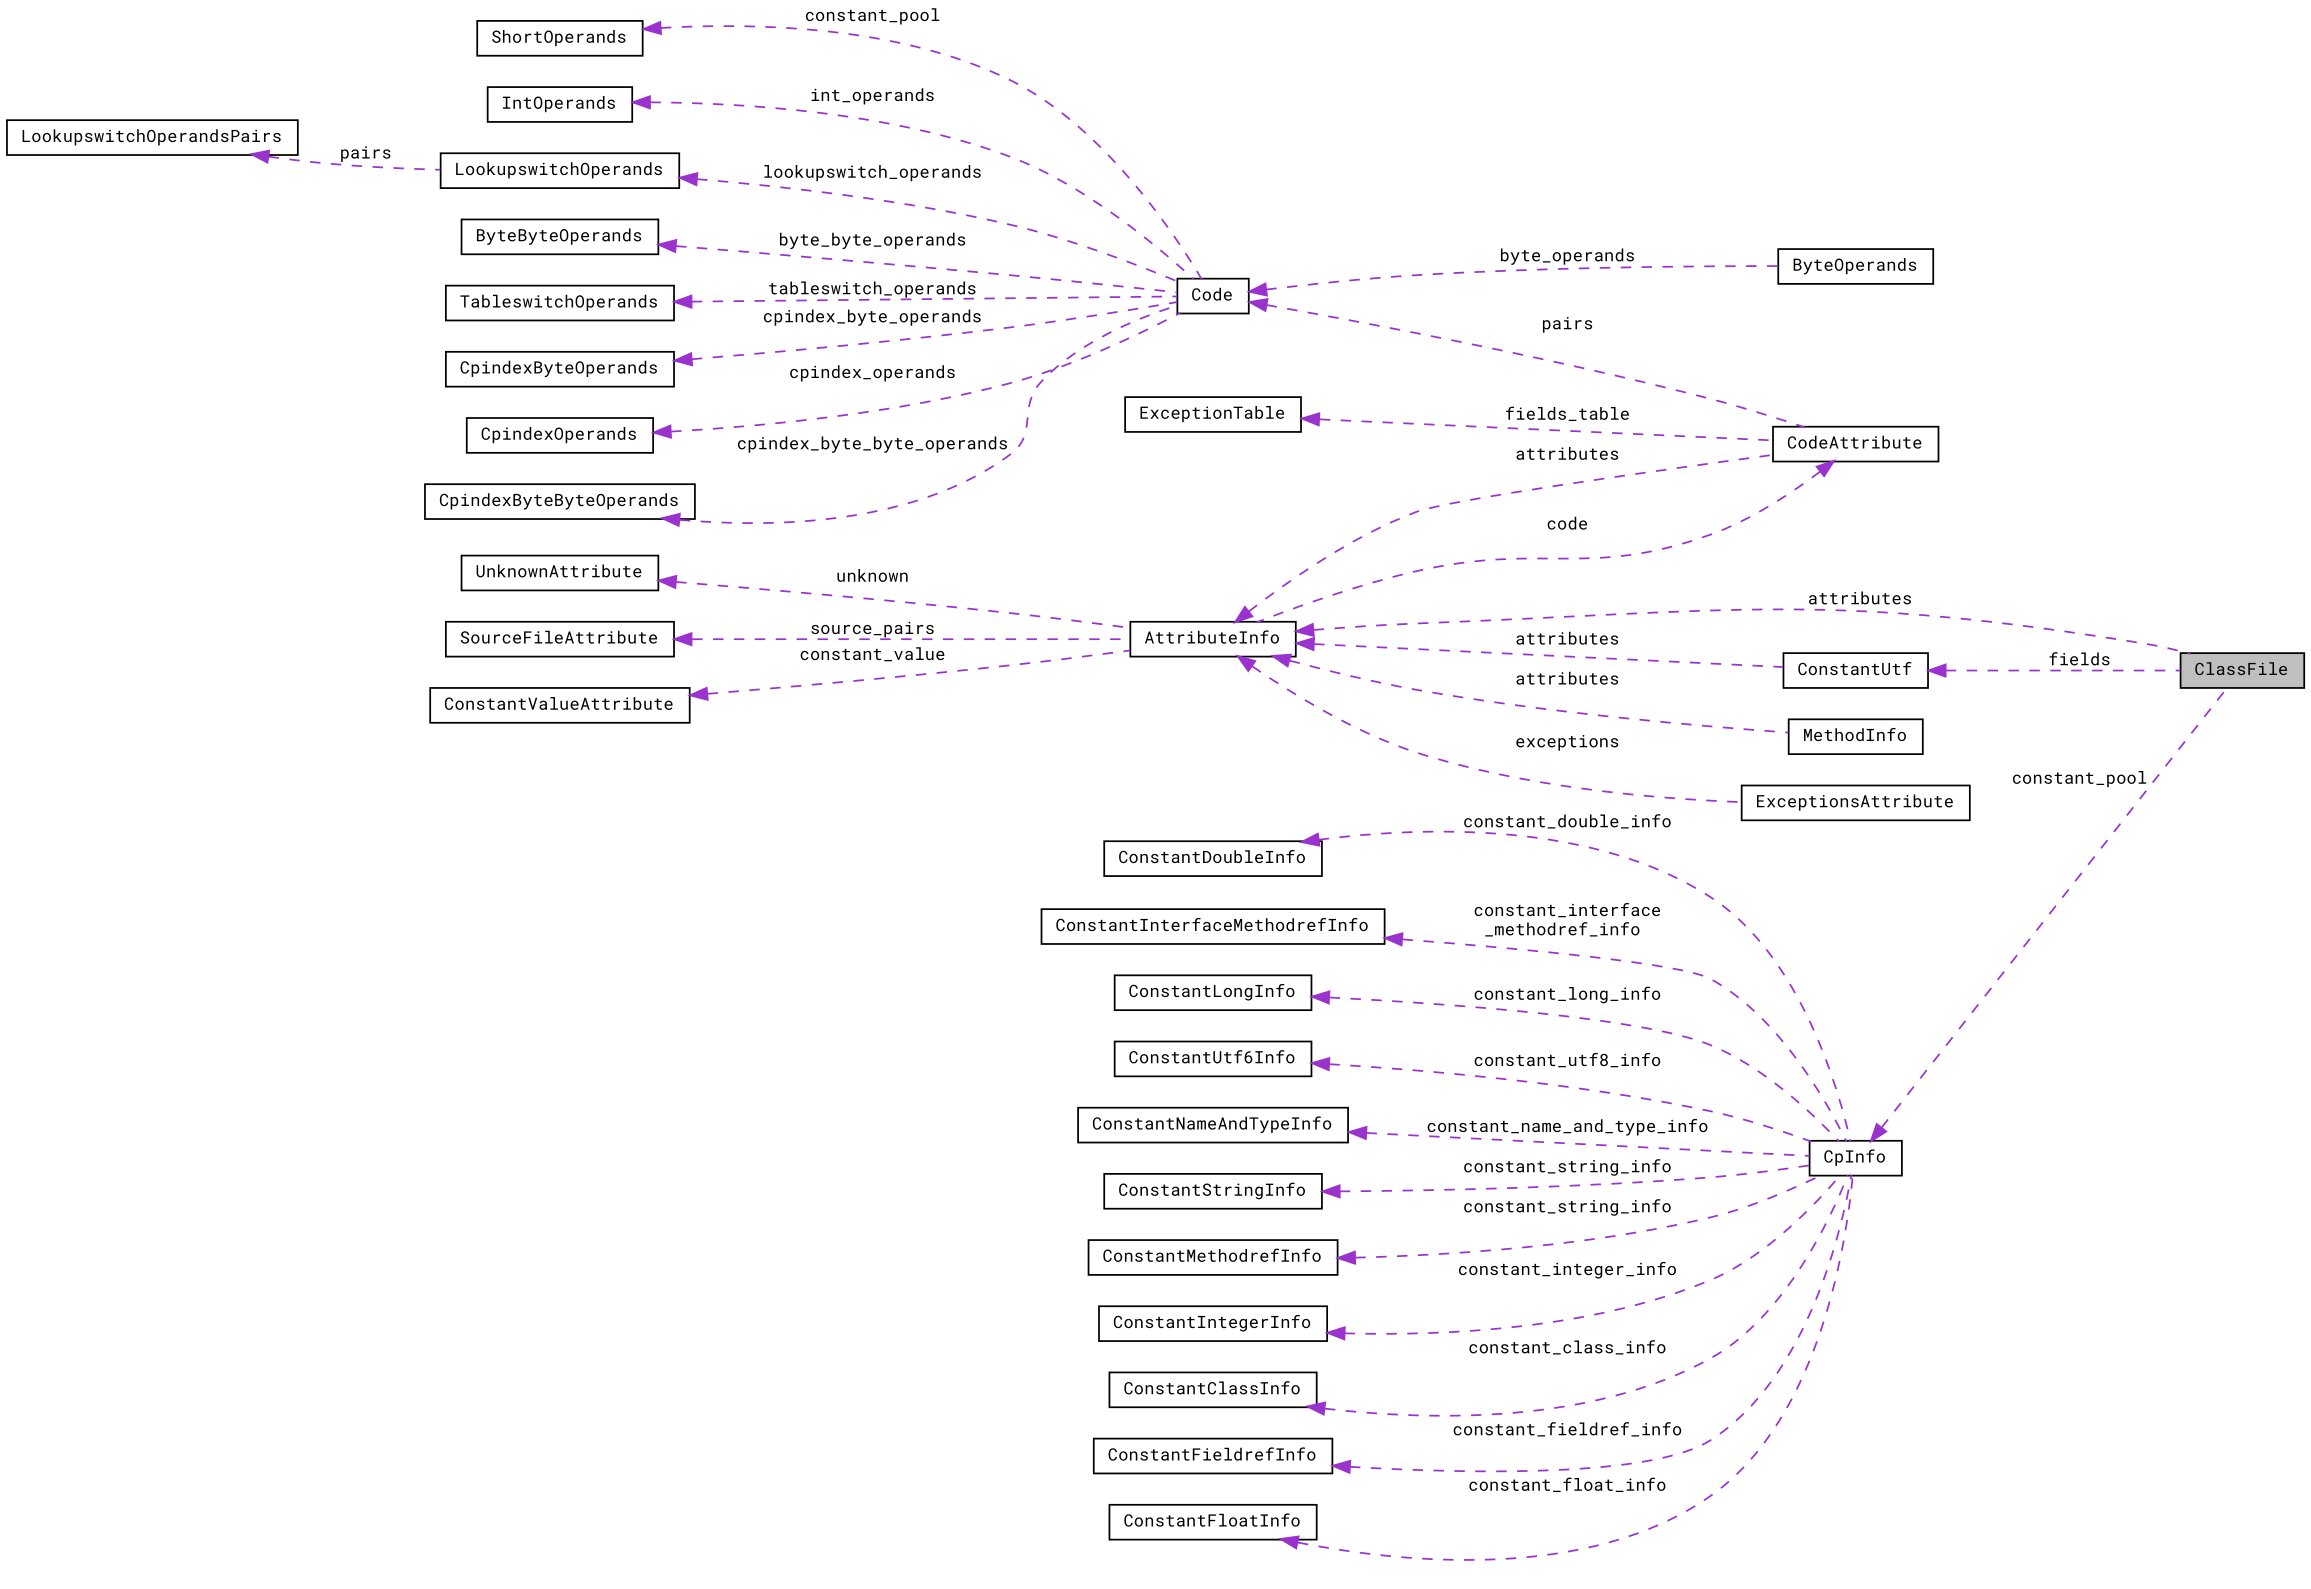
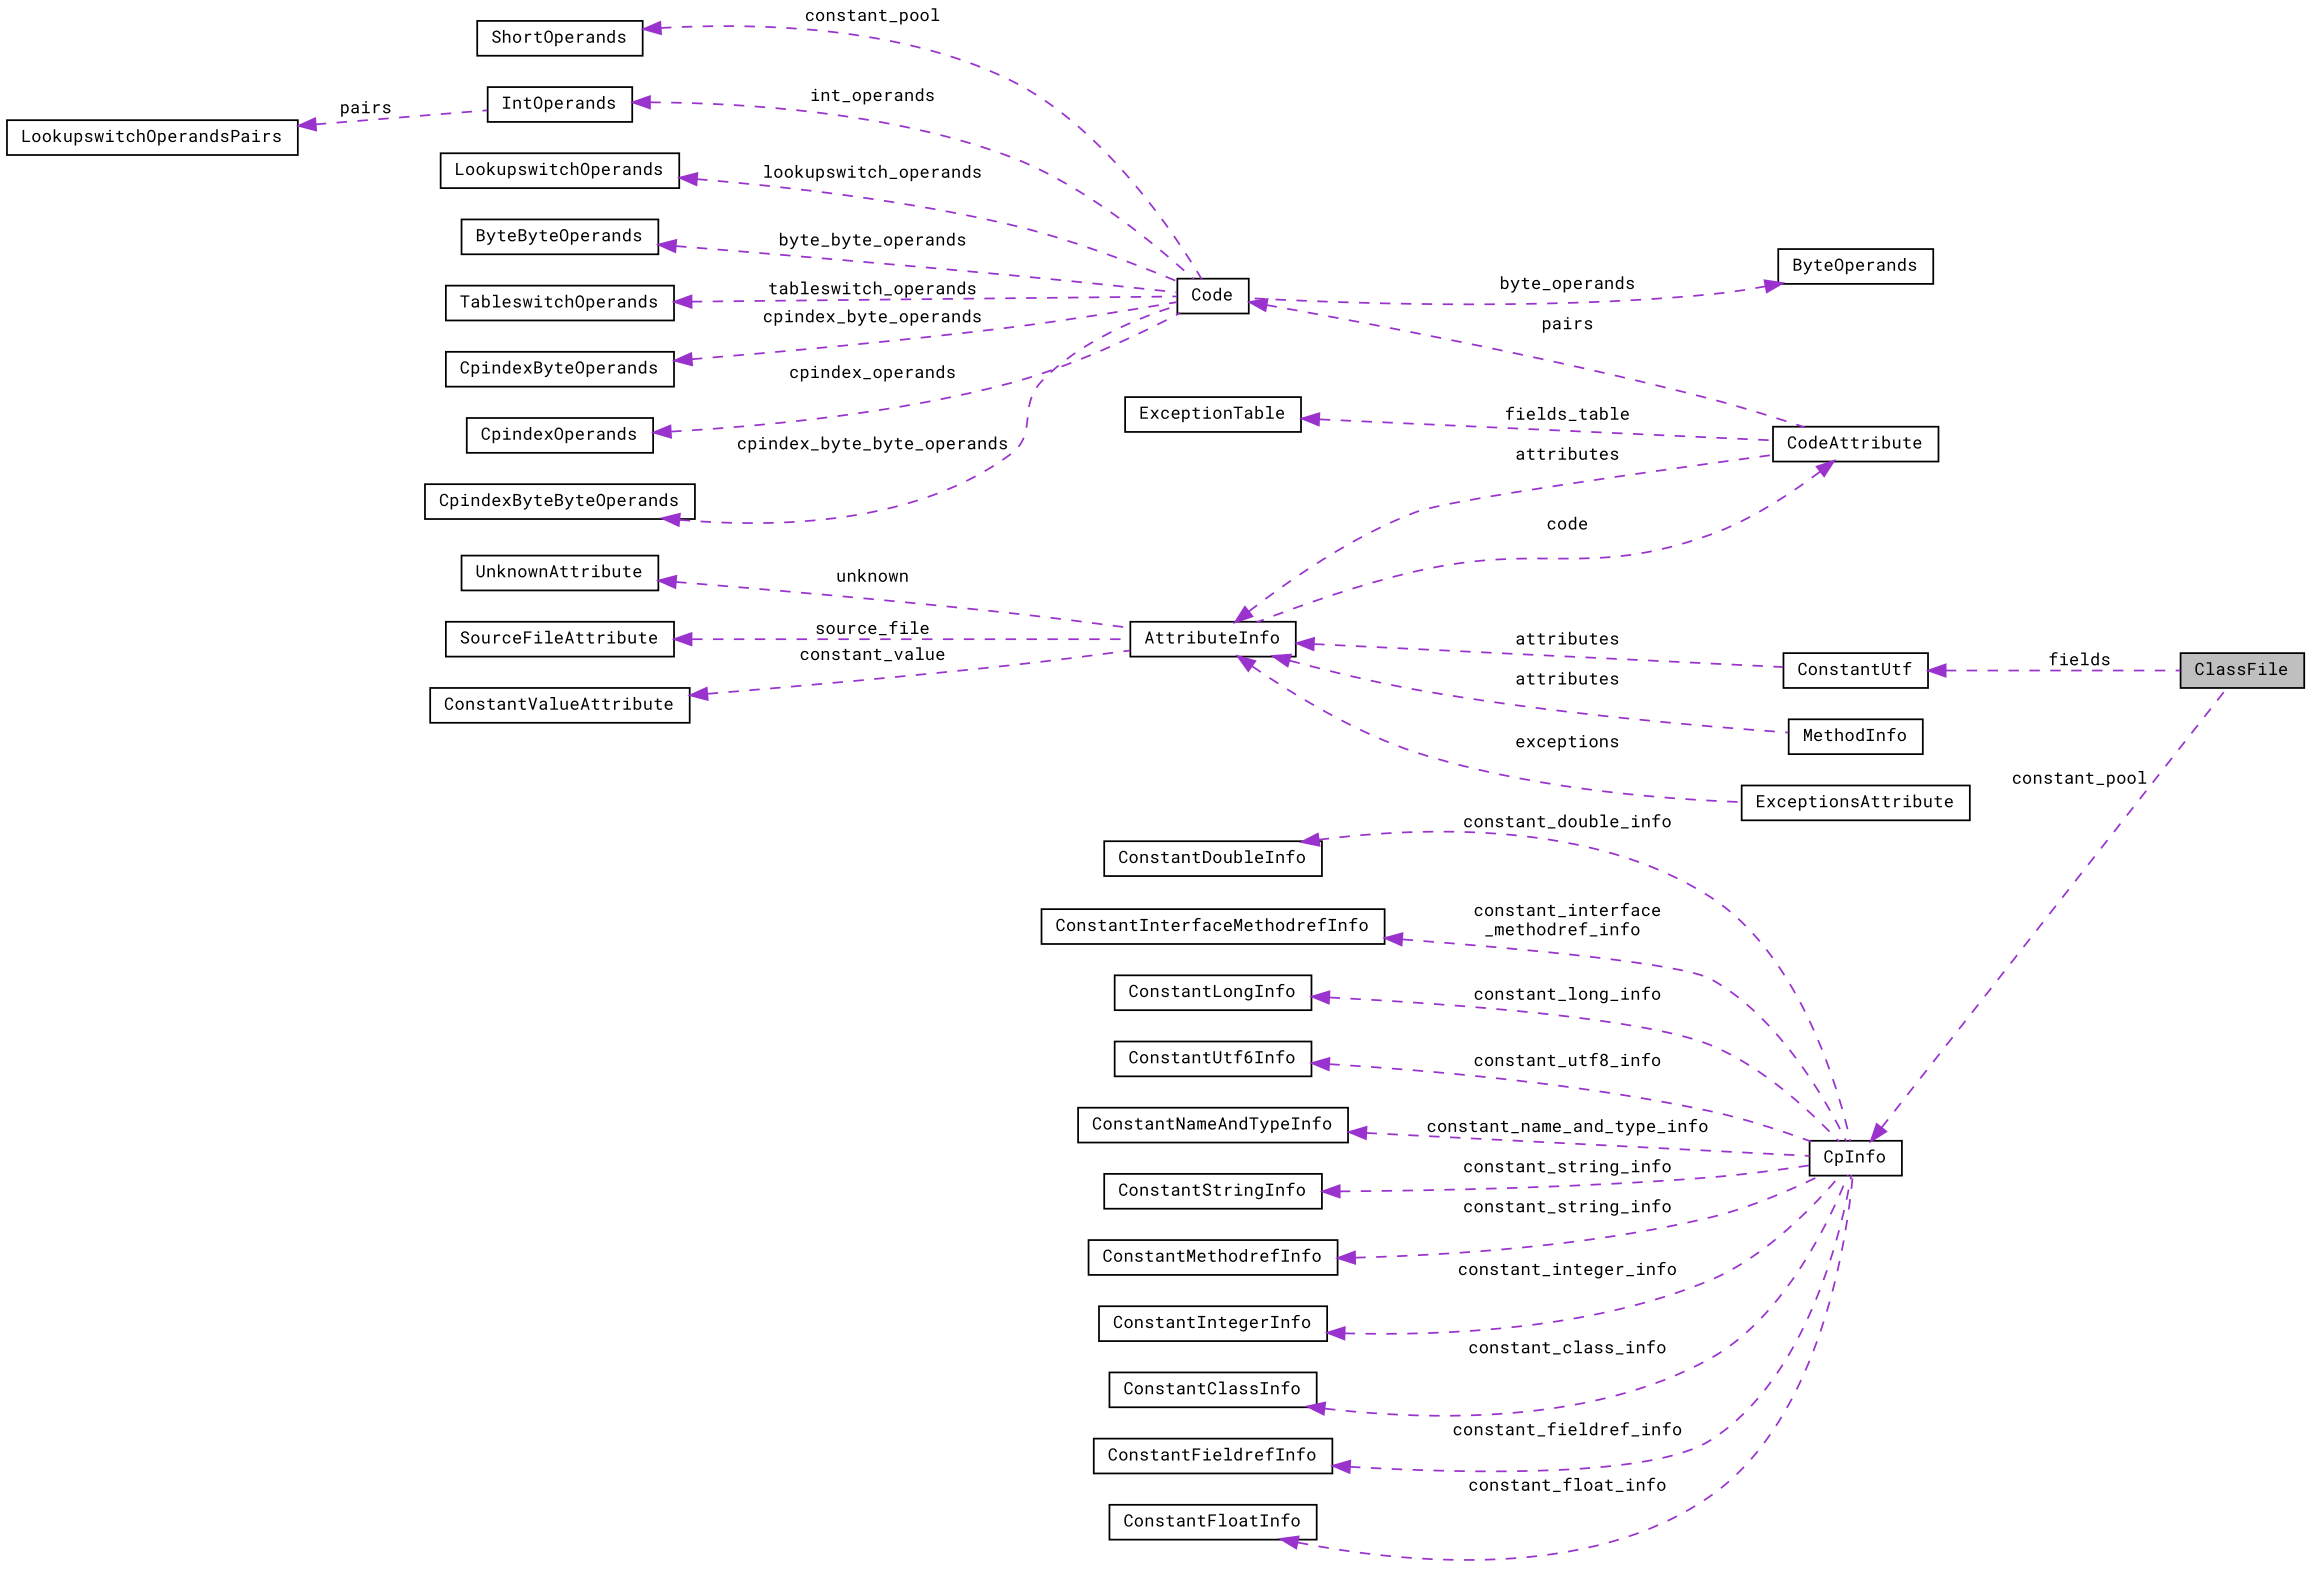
(354, 166) -> (402, 117)
(1522, 270) -> (1508, 304)
(1753, 610) -> none
(868, 630) -> (868, 630)
